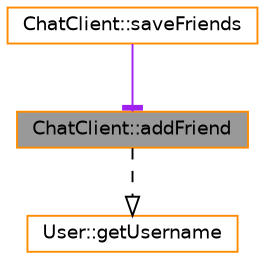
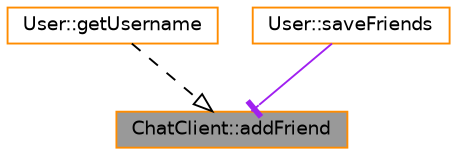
(133, 26) -> (351, 26)
(133, 172) -> (165, 71)
